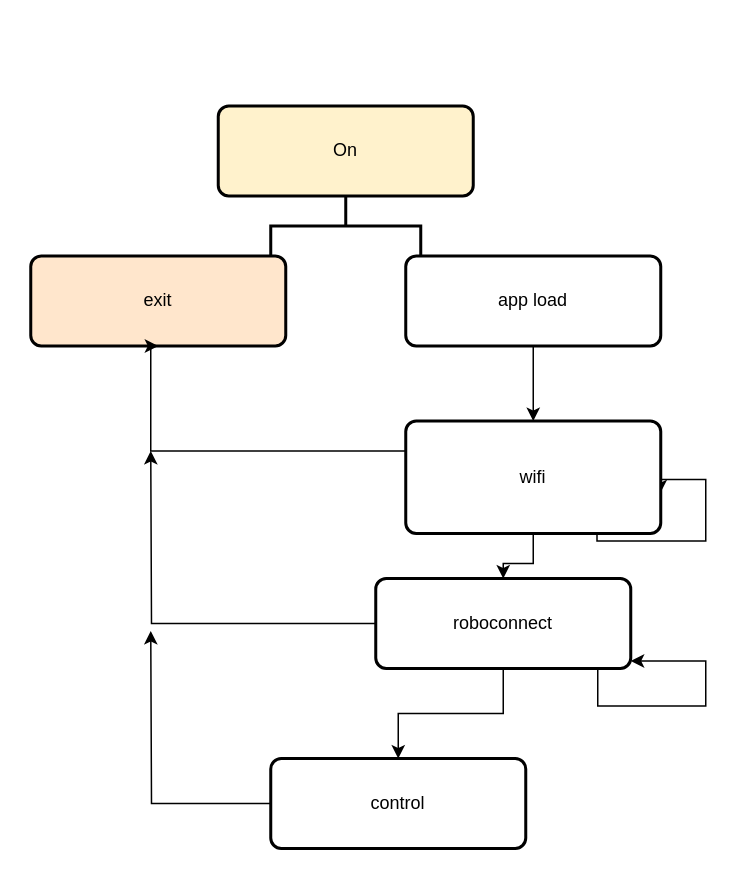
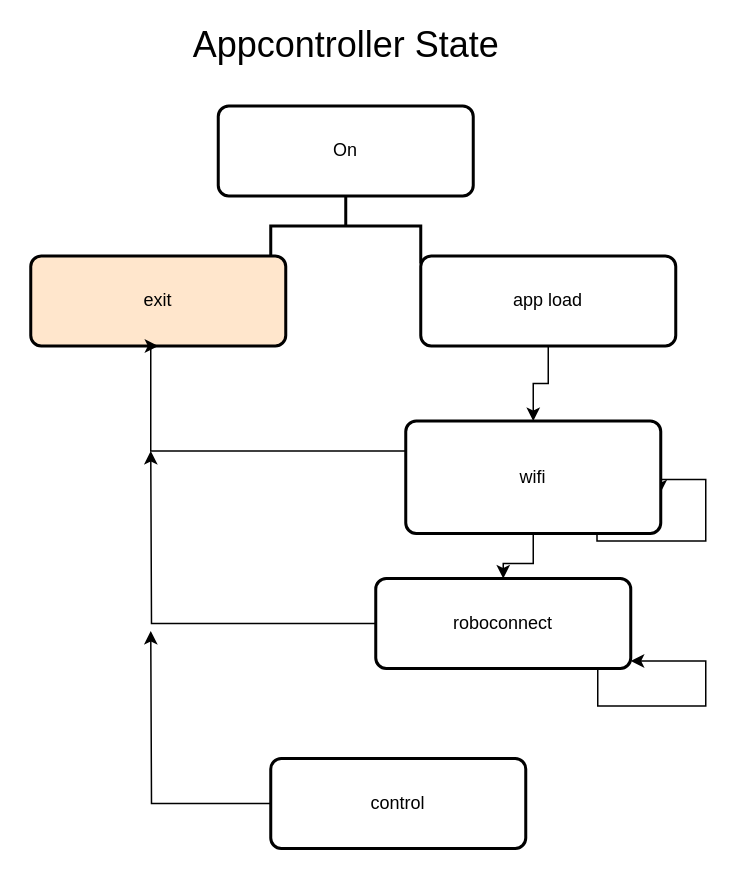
none -> (346, 46)
(346, 151) -> (346, 151)
(533, 301) -> (548, 301)
(456, 713) -> none
